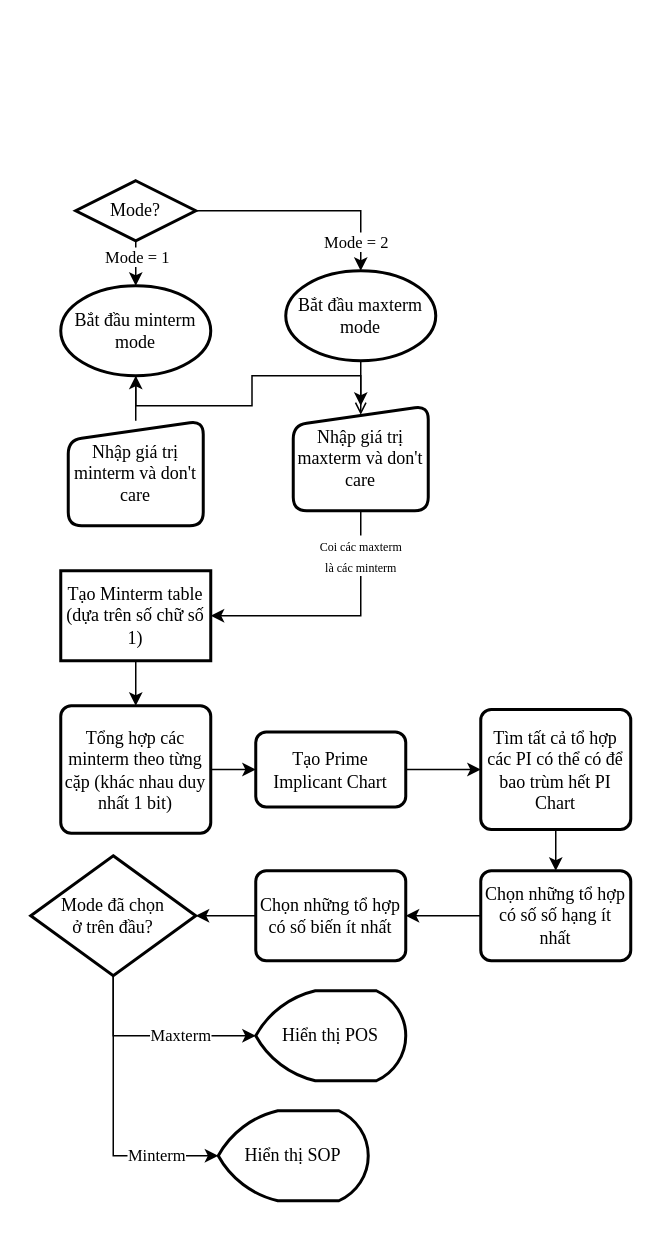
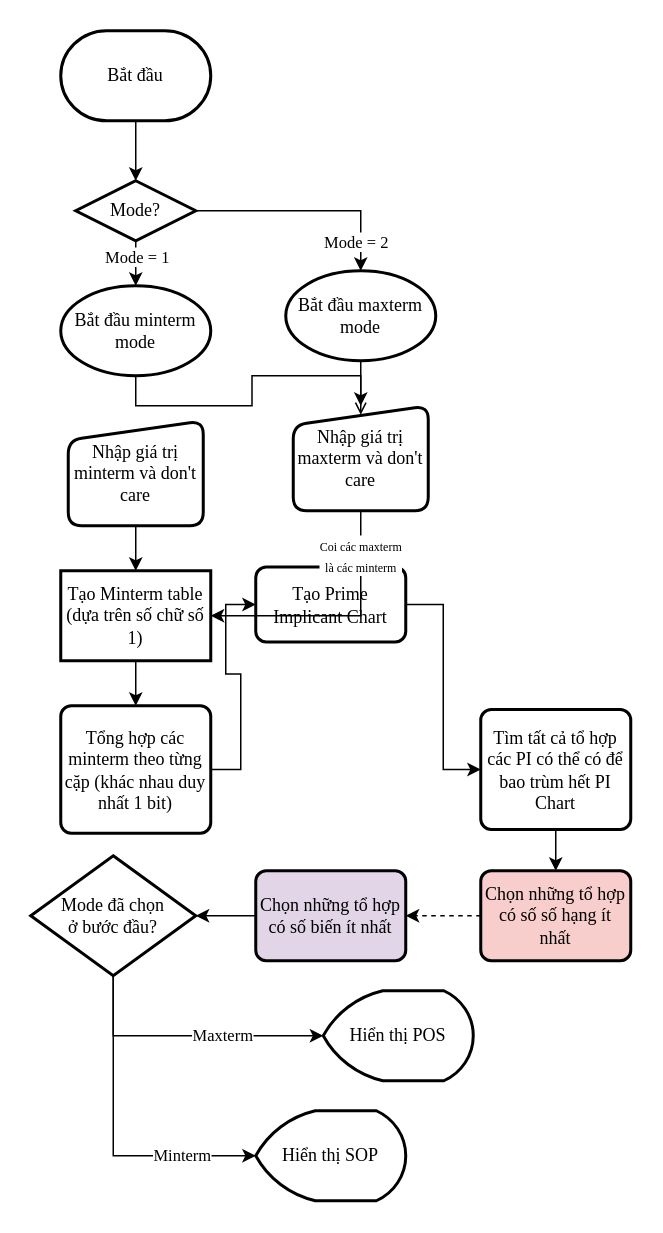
none -> (136, 76)
none -> (136, 146)
(136, 415) -> (136, 554)
(331, 770) -> (331, 605)
(113, 916) -> (113, 916)
(331, 916) -> (331, 916)
(447, 916) -> (447, 916)
(556, 916) -> (556, 916)
(331, 1036) -> (398, 1036)
(293, 1156) -> (331, 1156)
